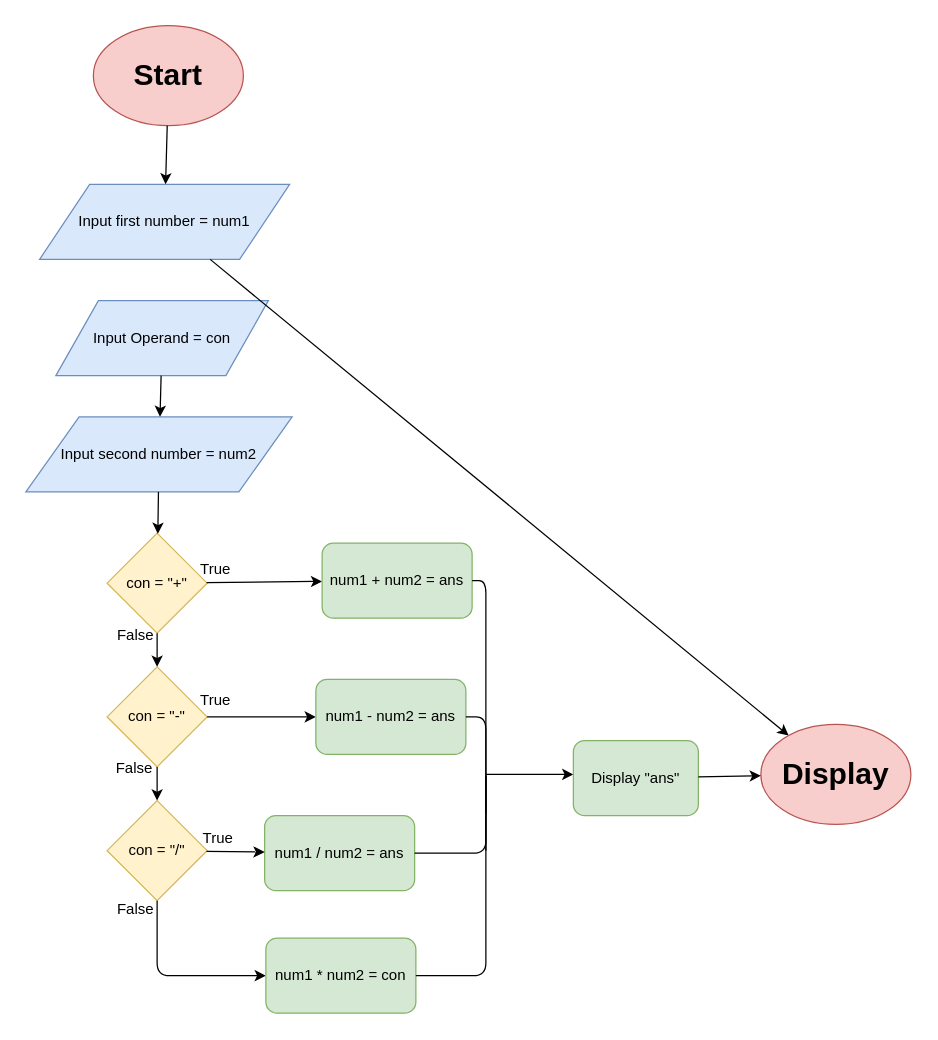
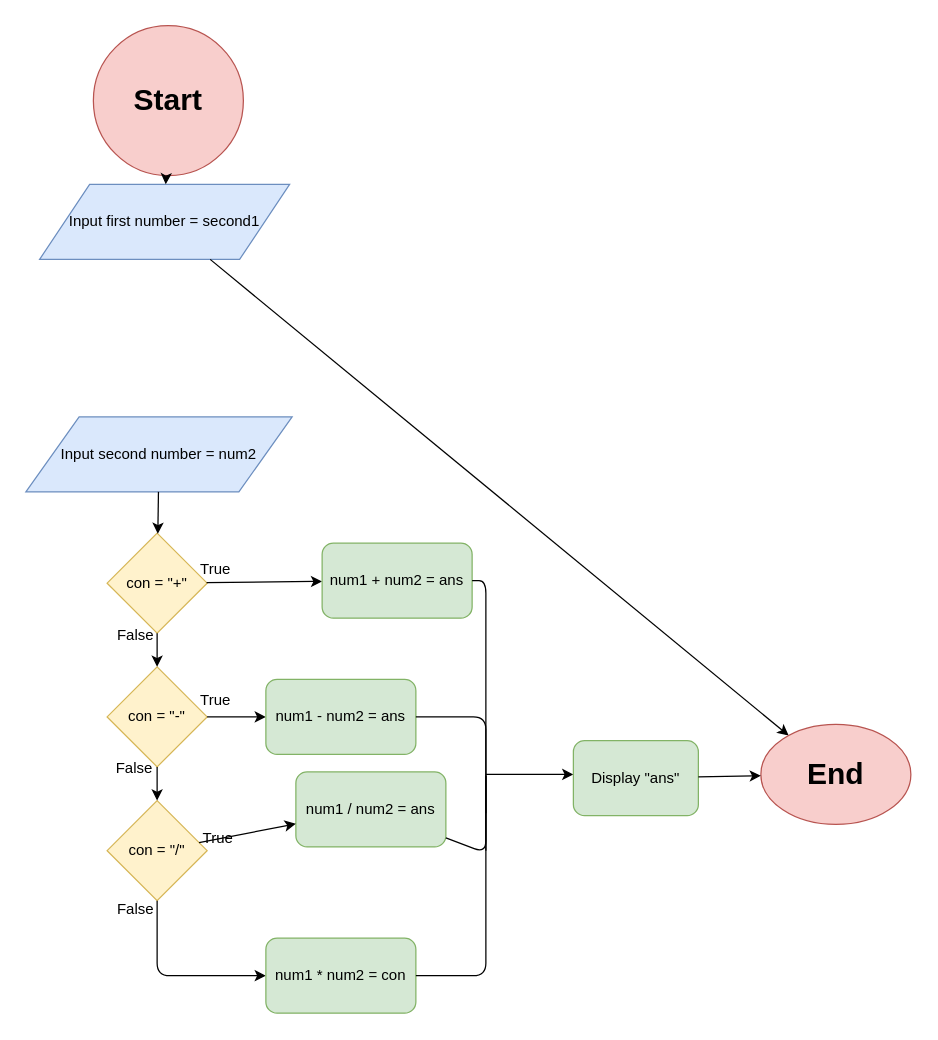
(168, 76) -> (168, 101)
(164, 222) -> (164, 222)
(162, 338) -> none
(160, 392) -> none
(391, 717) -> (341, 717)
(836, 774) -> (836, 774)
(339, 853) -> (371, 809)
